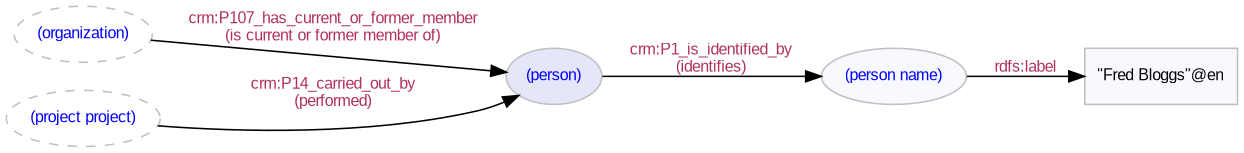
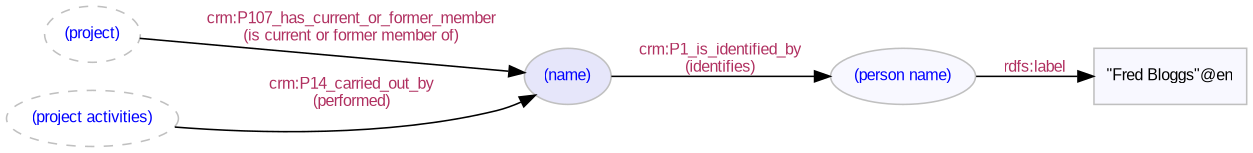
(83, 34) -> (92, 34)
(554, 76) -> (568, 76)
(83, 118) -> (92, 118)
